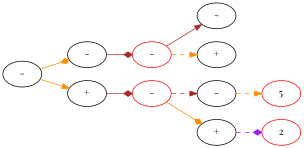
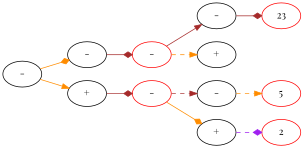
none -> (281, 16)
